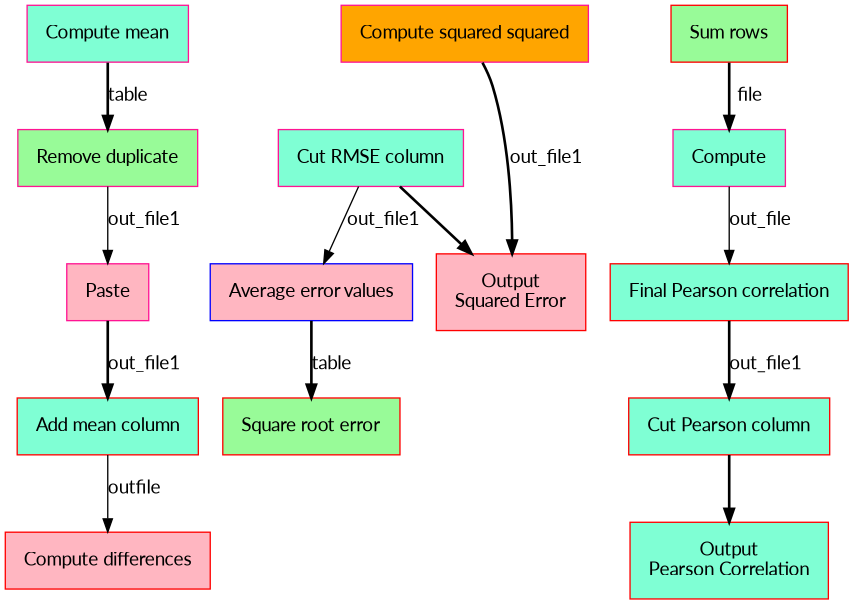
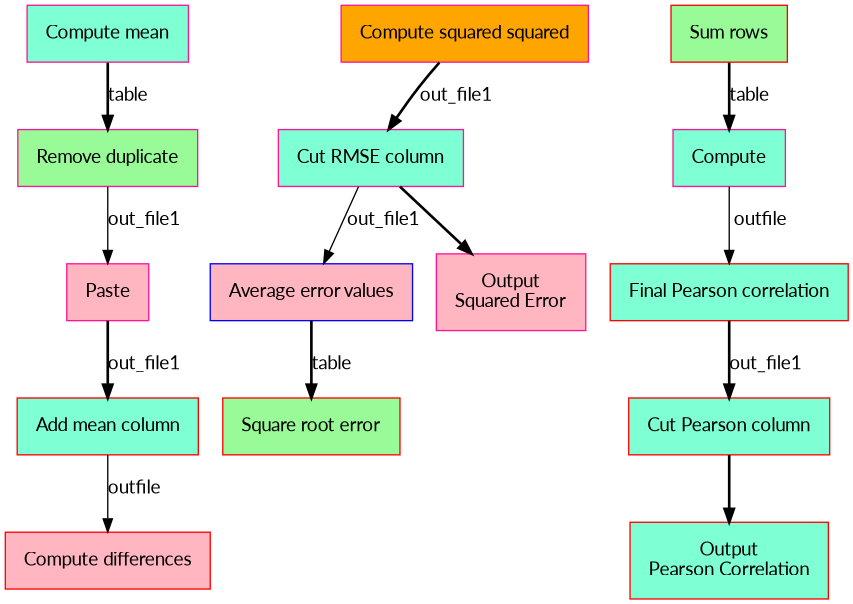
(750, 96) -> (750, 96)
(506, 150) -> (417, 90)
(760, 220) -> (760, 220)
(511, 292) -> (511, 292)
